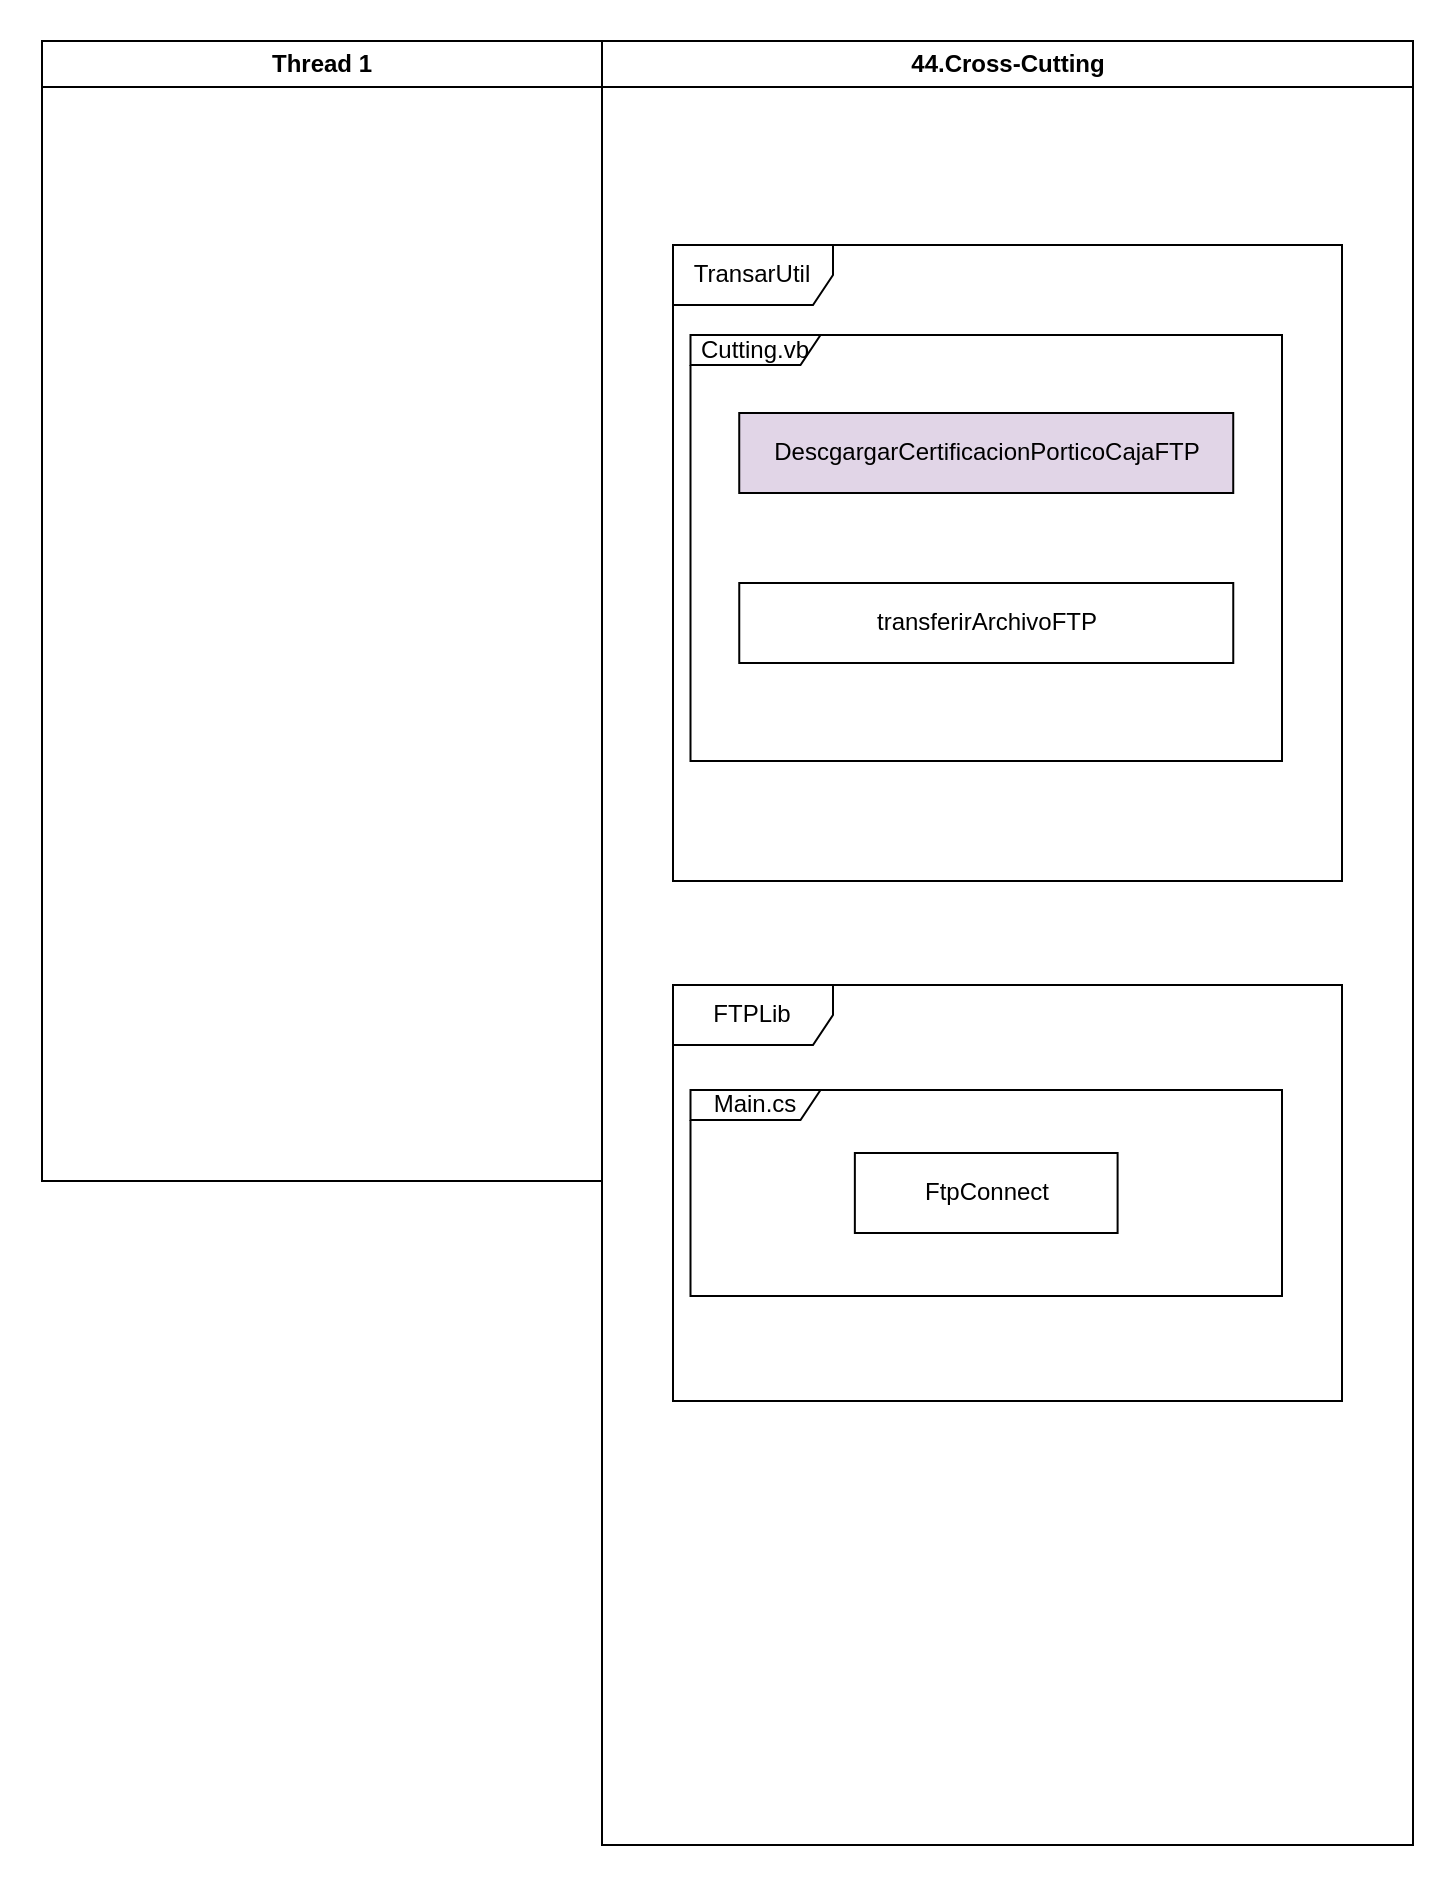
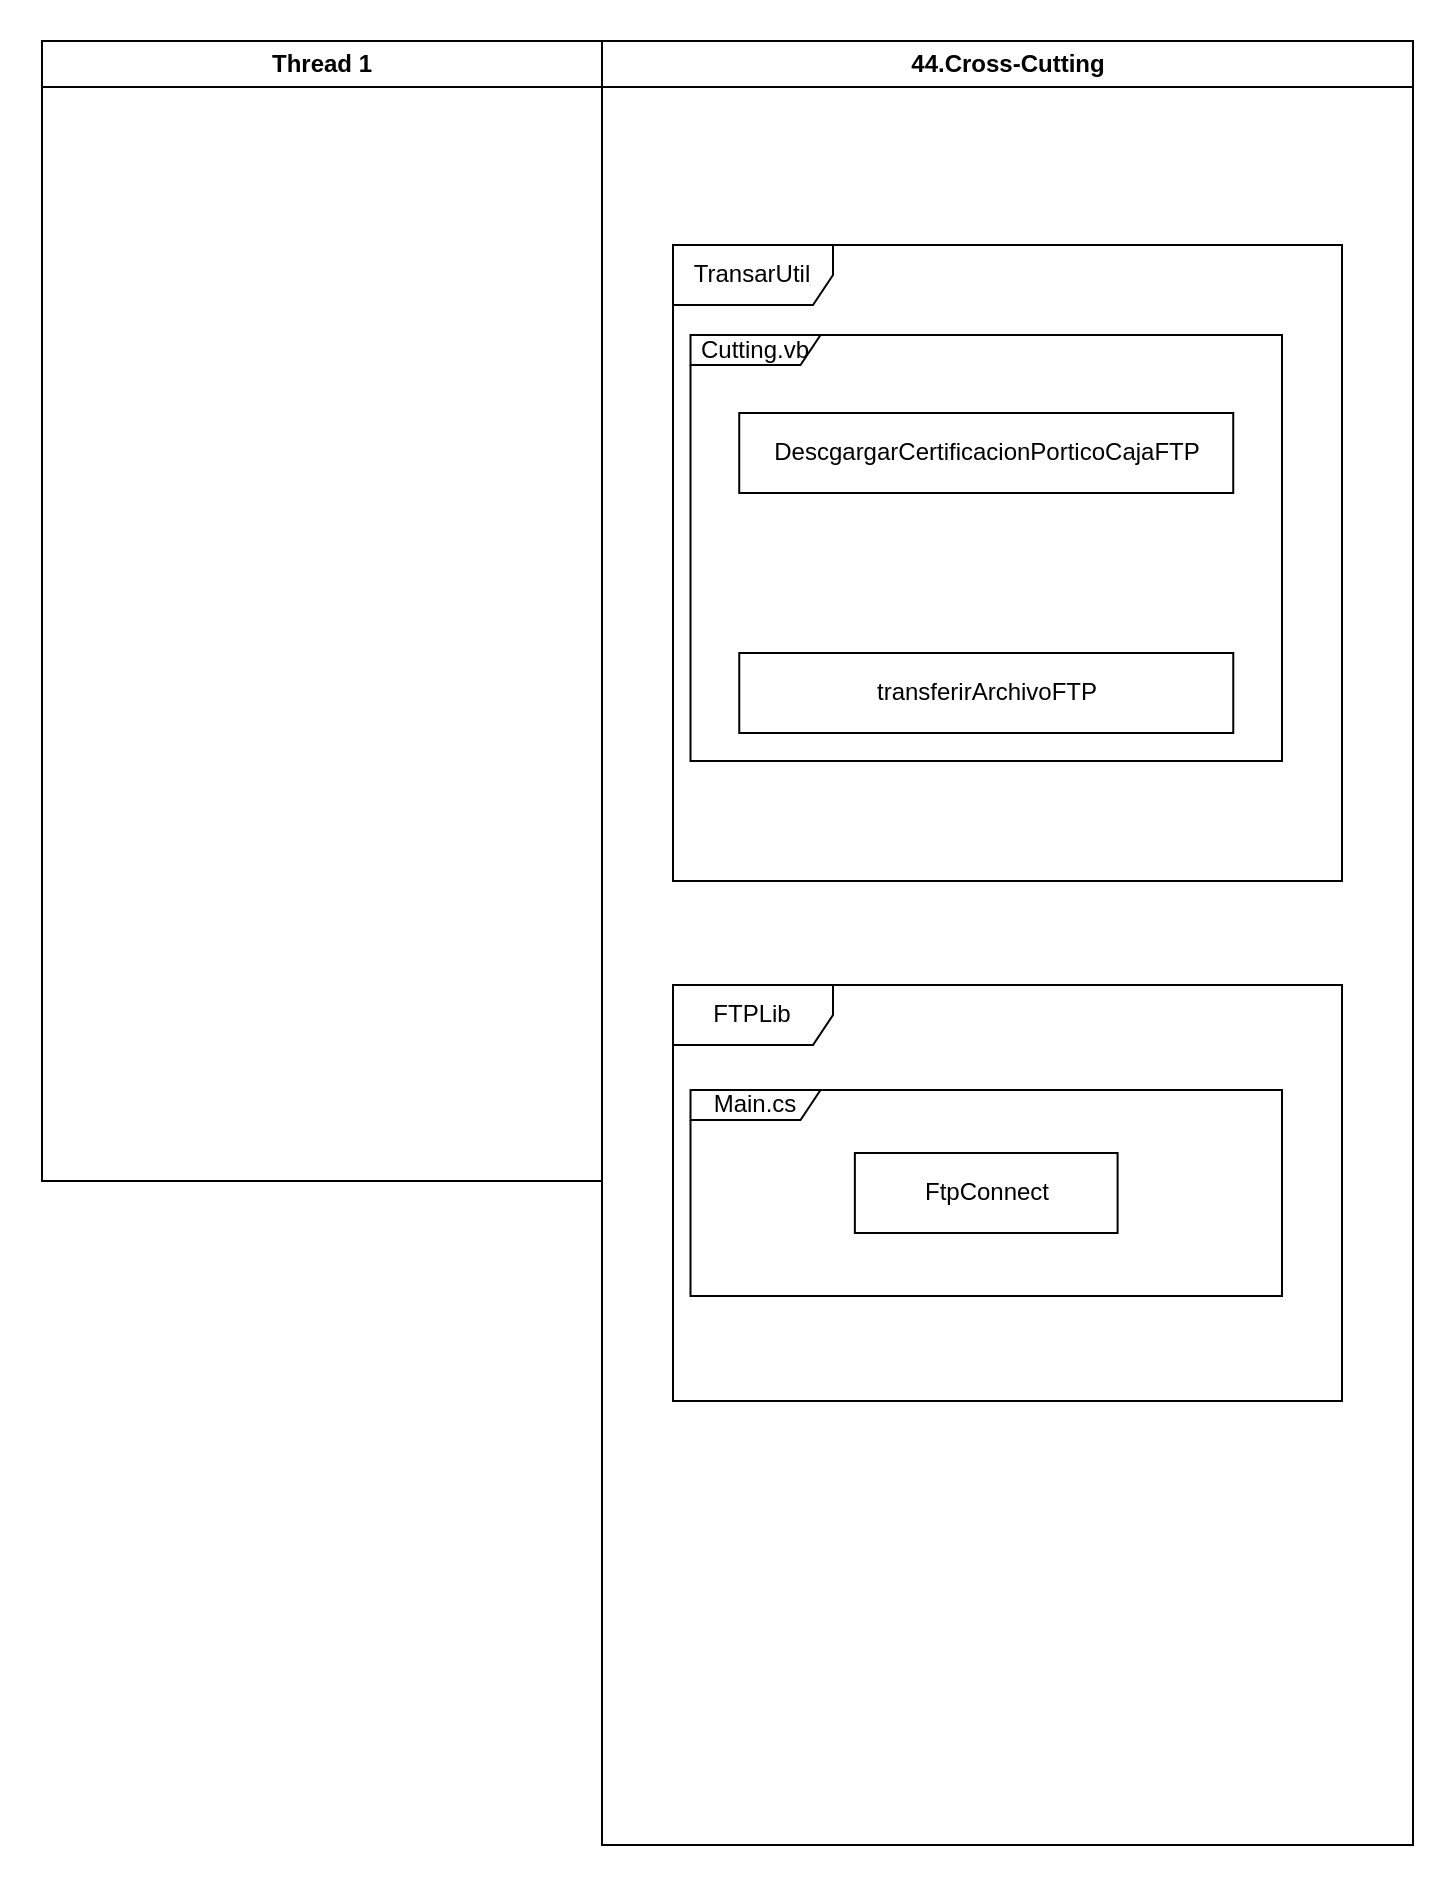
(986, 453) -> (986, 453)
(986, 623) -> (986, 693)
